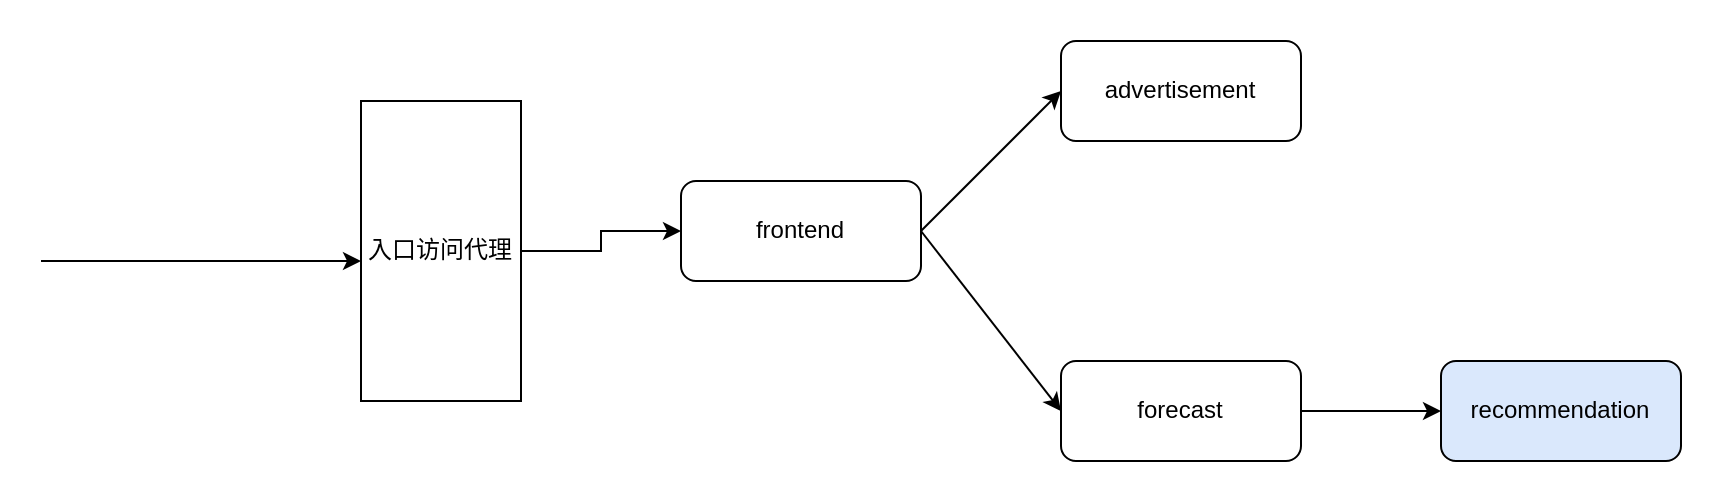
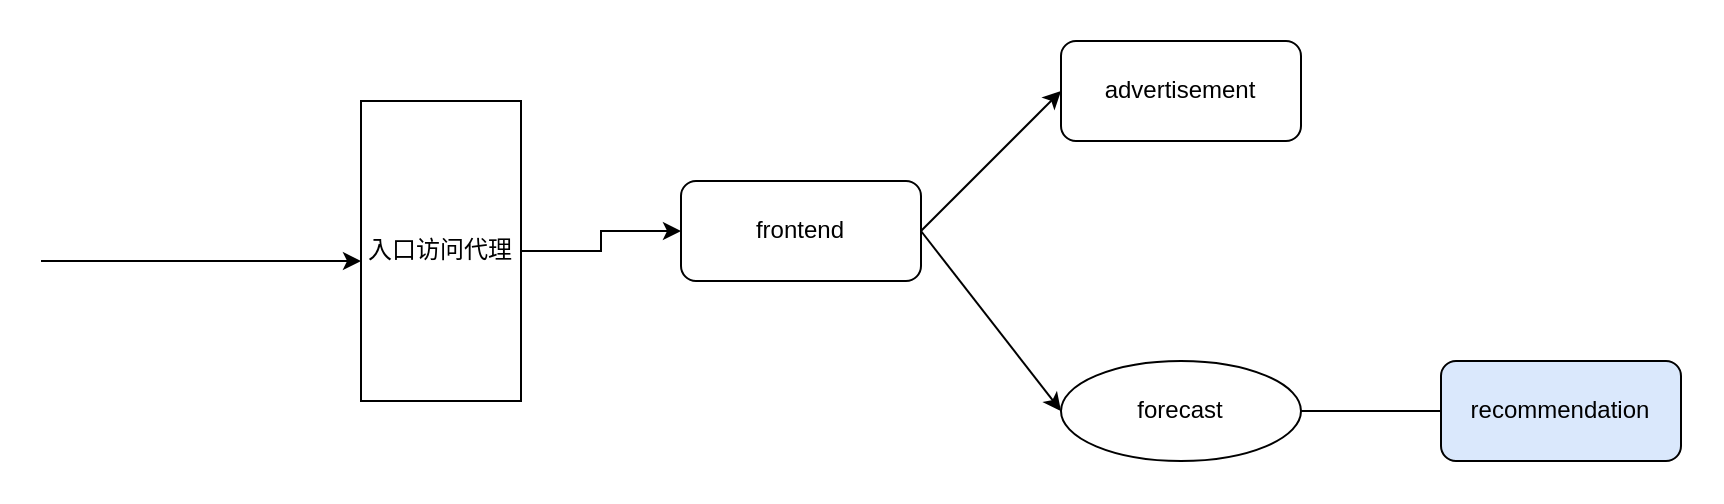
(1181, 411) -> (1181, 411)
(1426, 411) -> (1431, 411)
